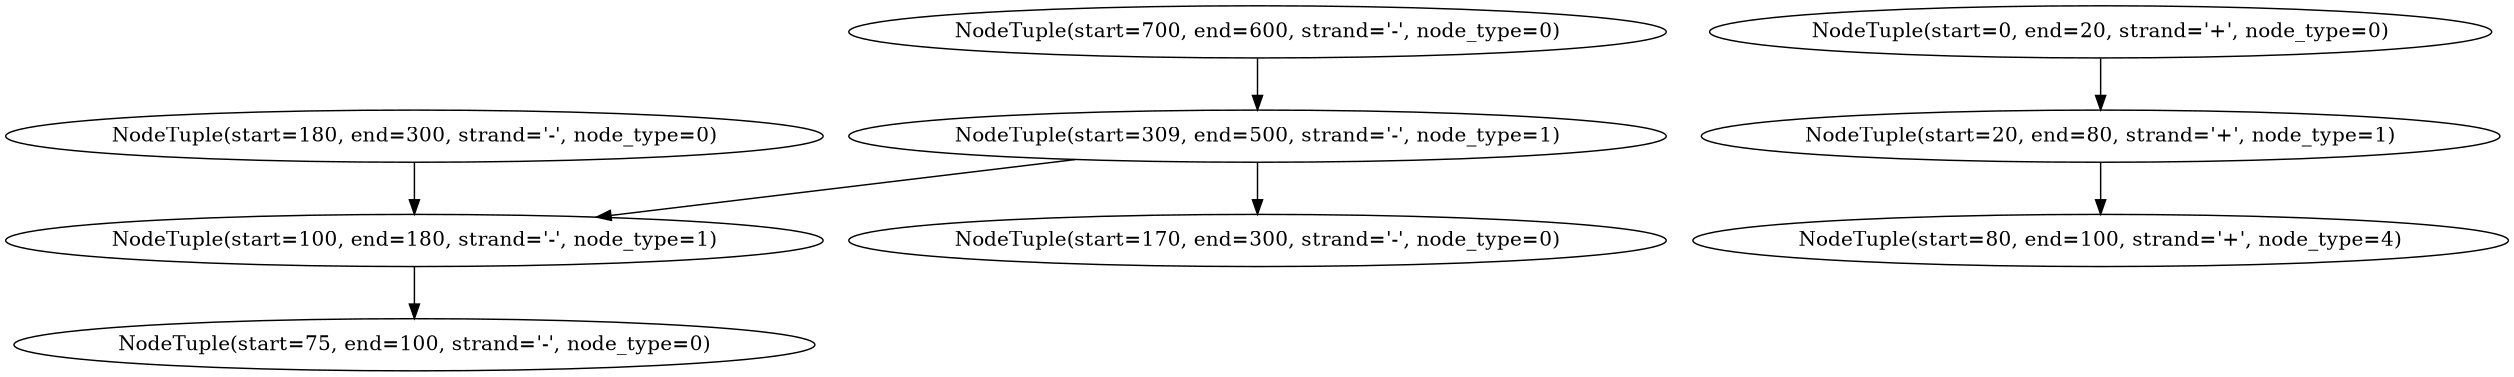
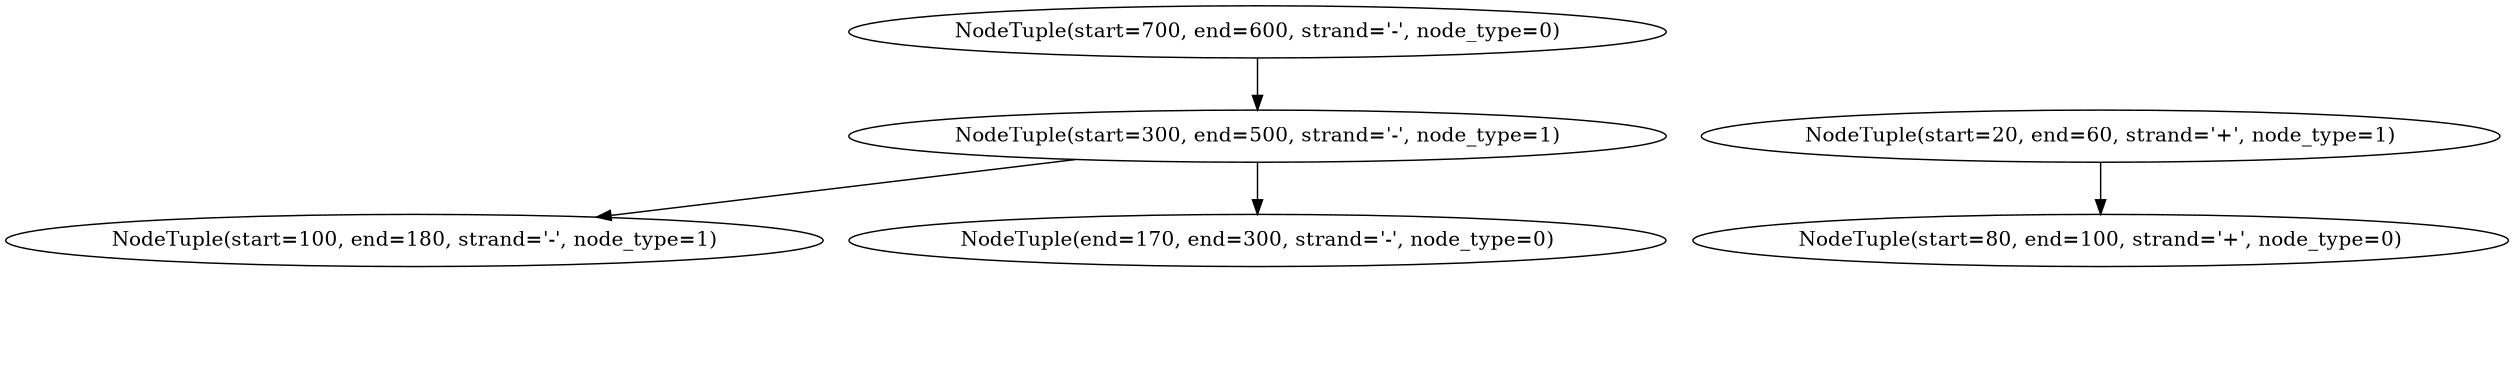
(2101, 32) -> none
(414, 136) -> none
(1257, 136) -> (1257, 136)
(2101, 136) -> (2101, 136)
(1257, 240) -> (1257, 240)
(2101, 240) -> (2101, 240)
(414, 345) -> none
